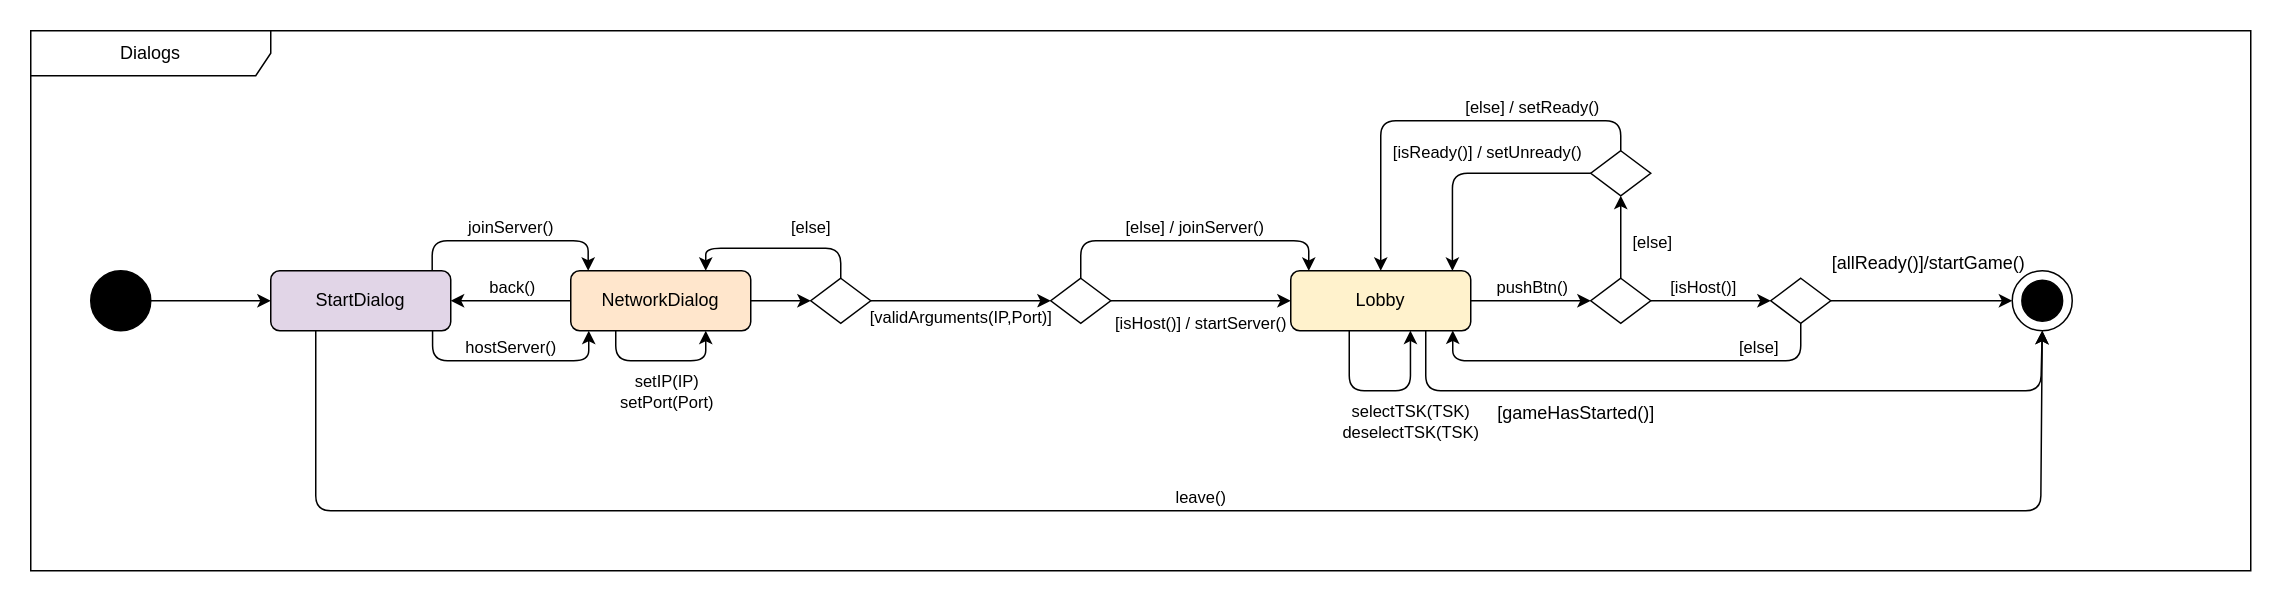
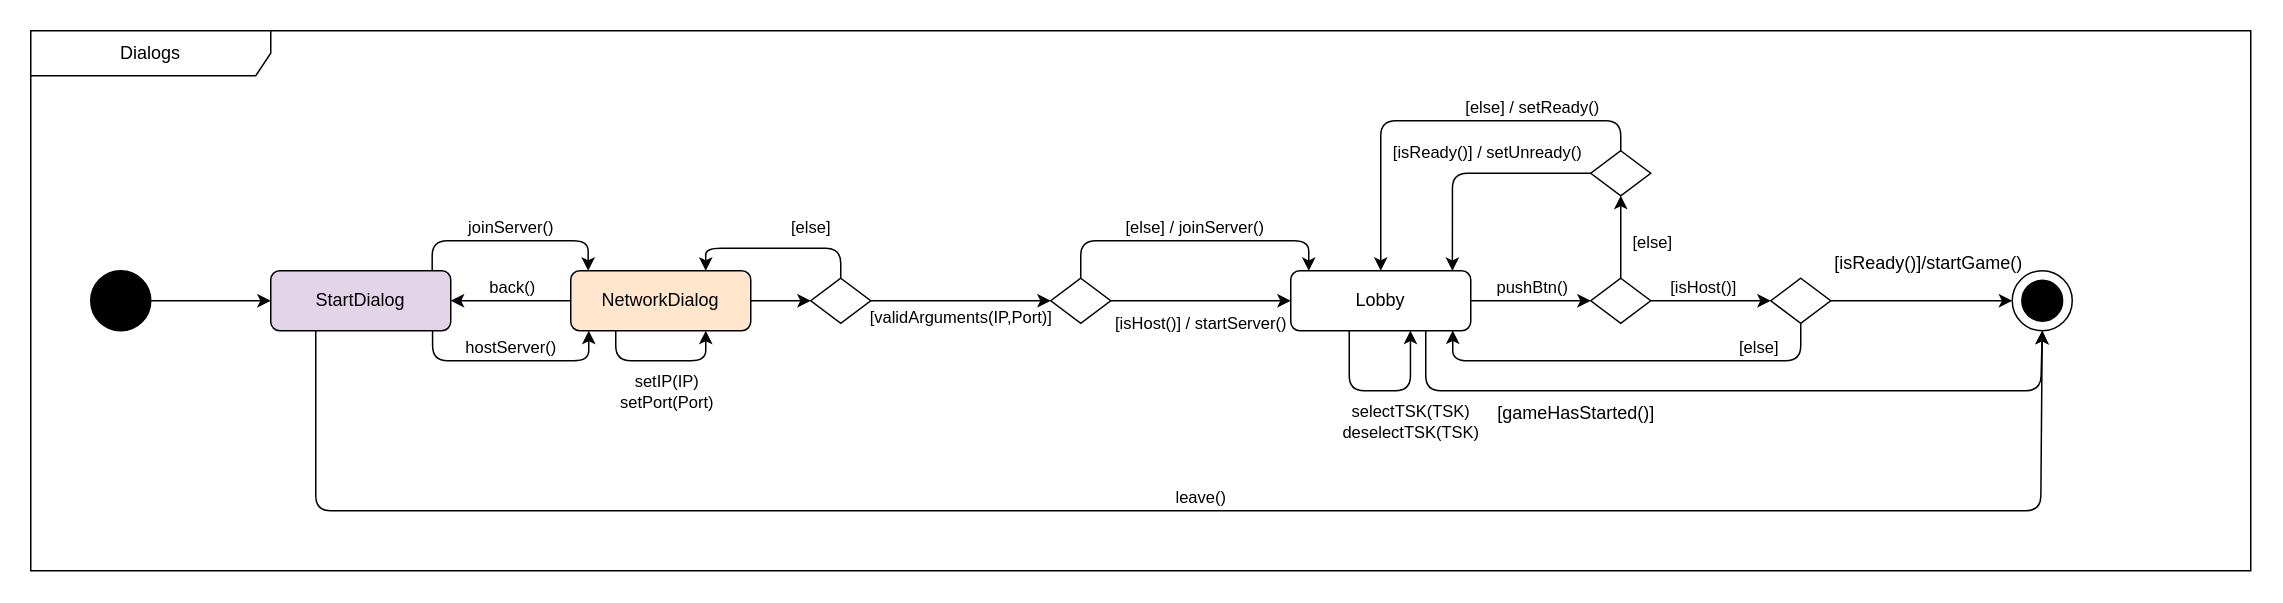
(1929, 263) -> (1929, 263)
(1381, 301) -> (1381, 301)
